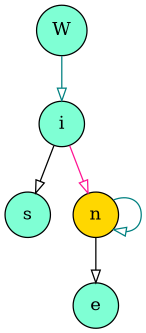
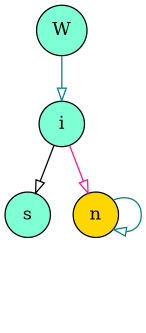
(96, 306) -> none
